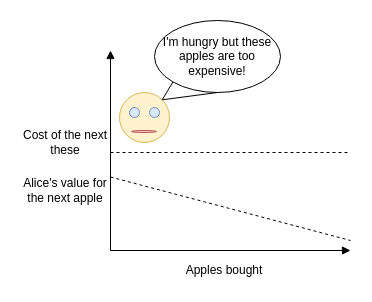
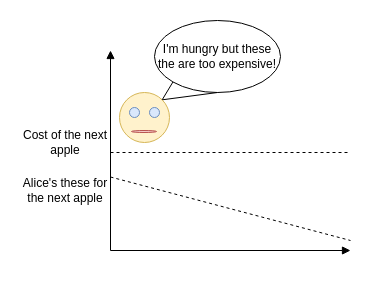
(218, 57) -> (218, 57)
(66, 143) -> (66, 143)
(66, 191) -> (66, 191)
(225, 271) -> none
